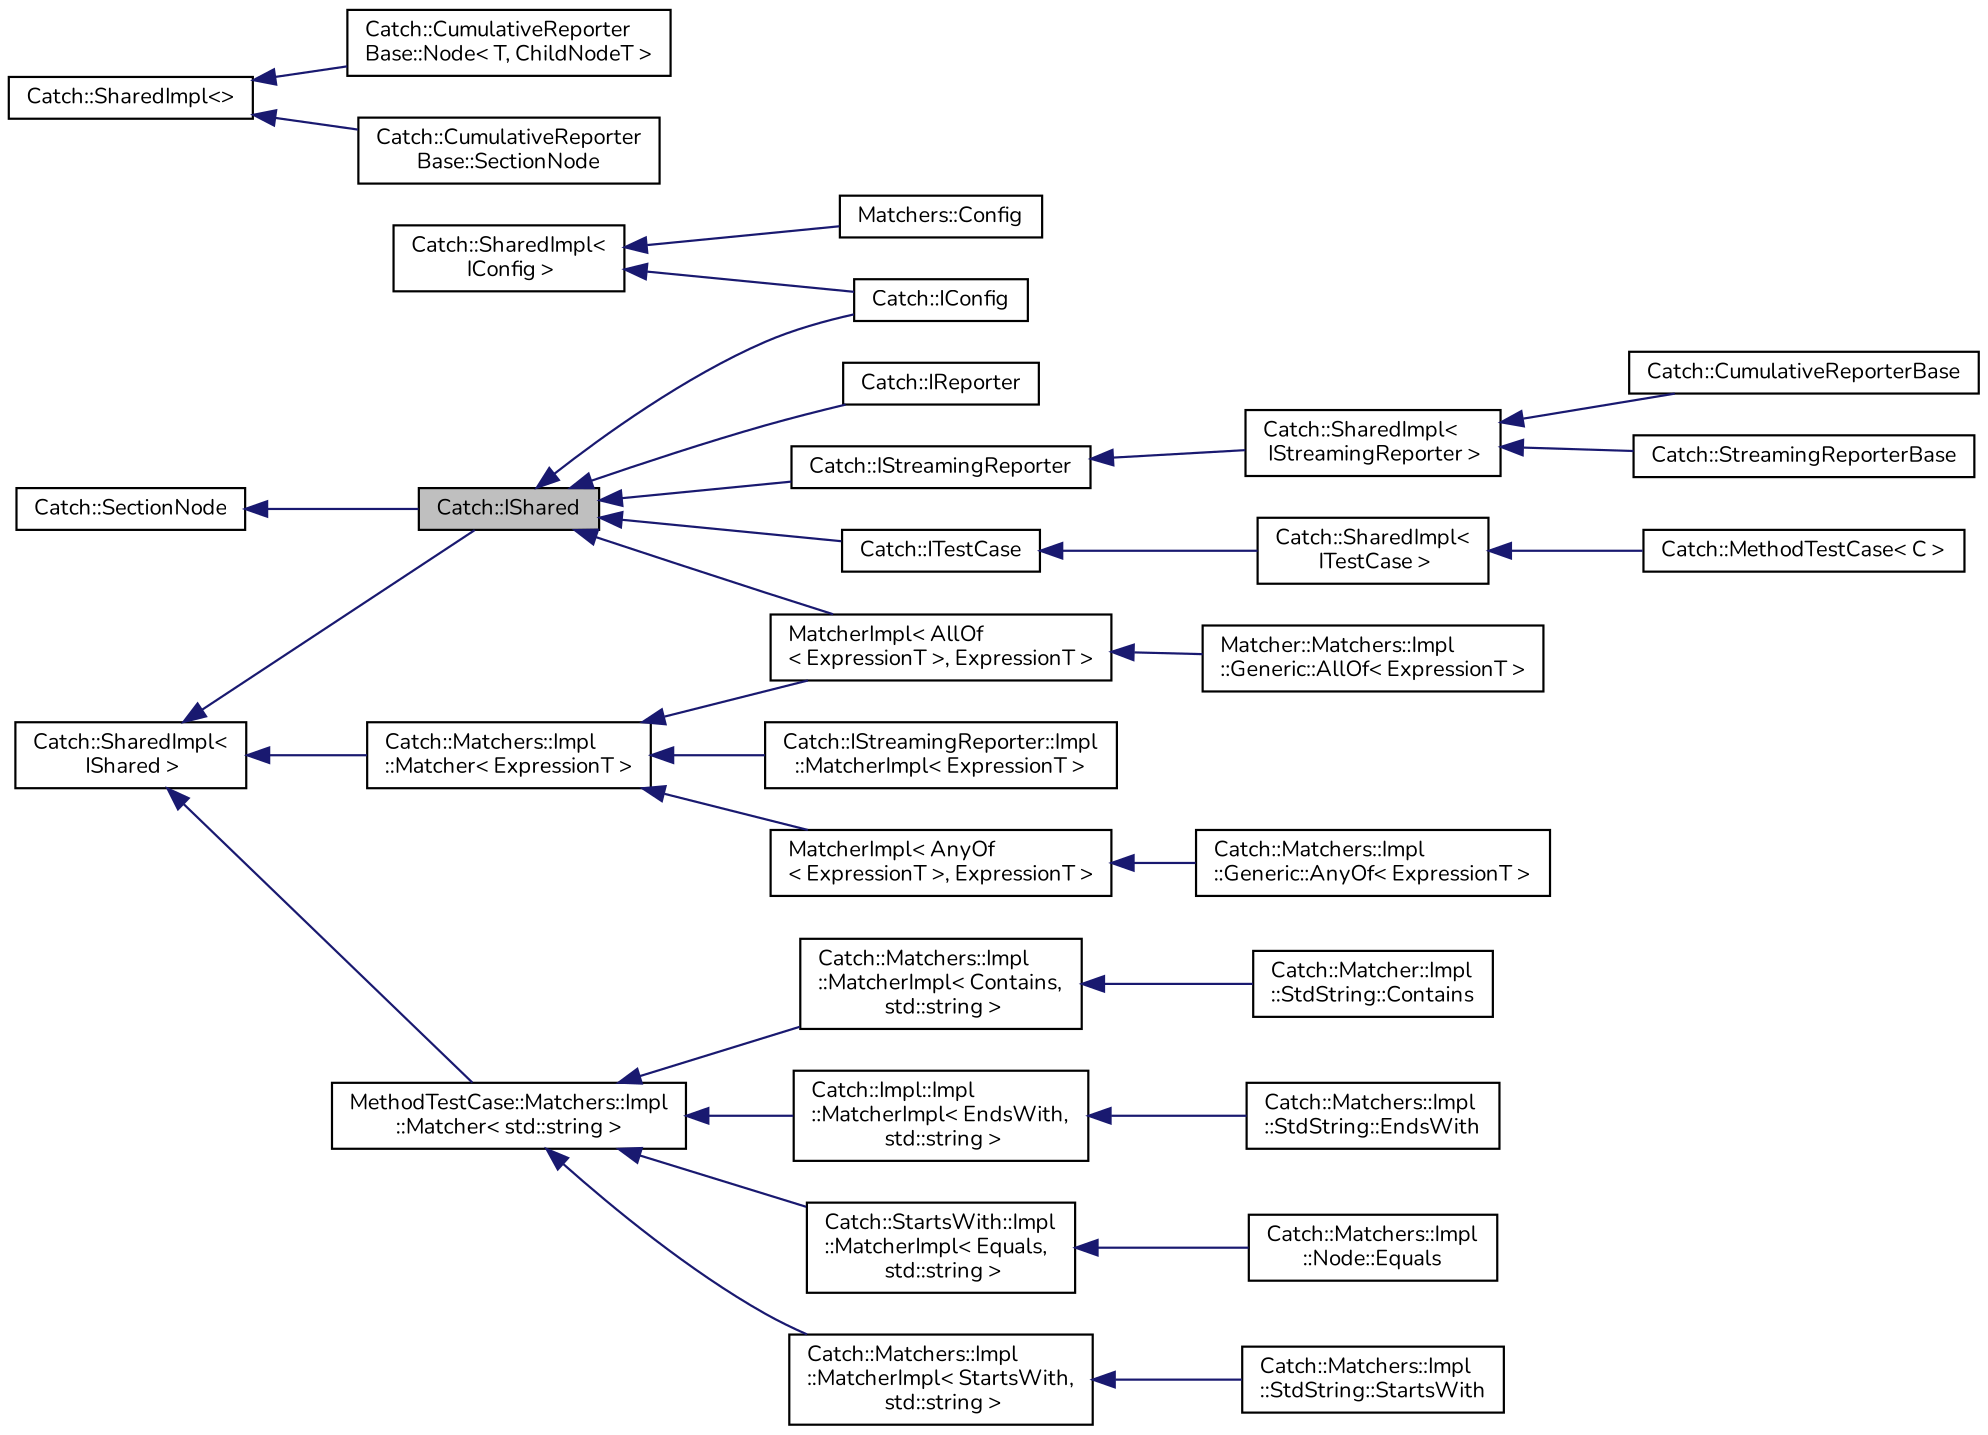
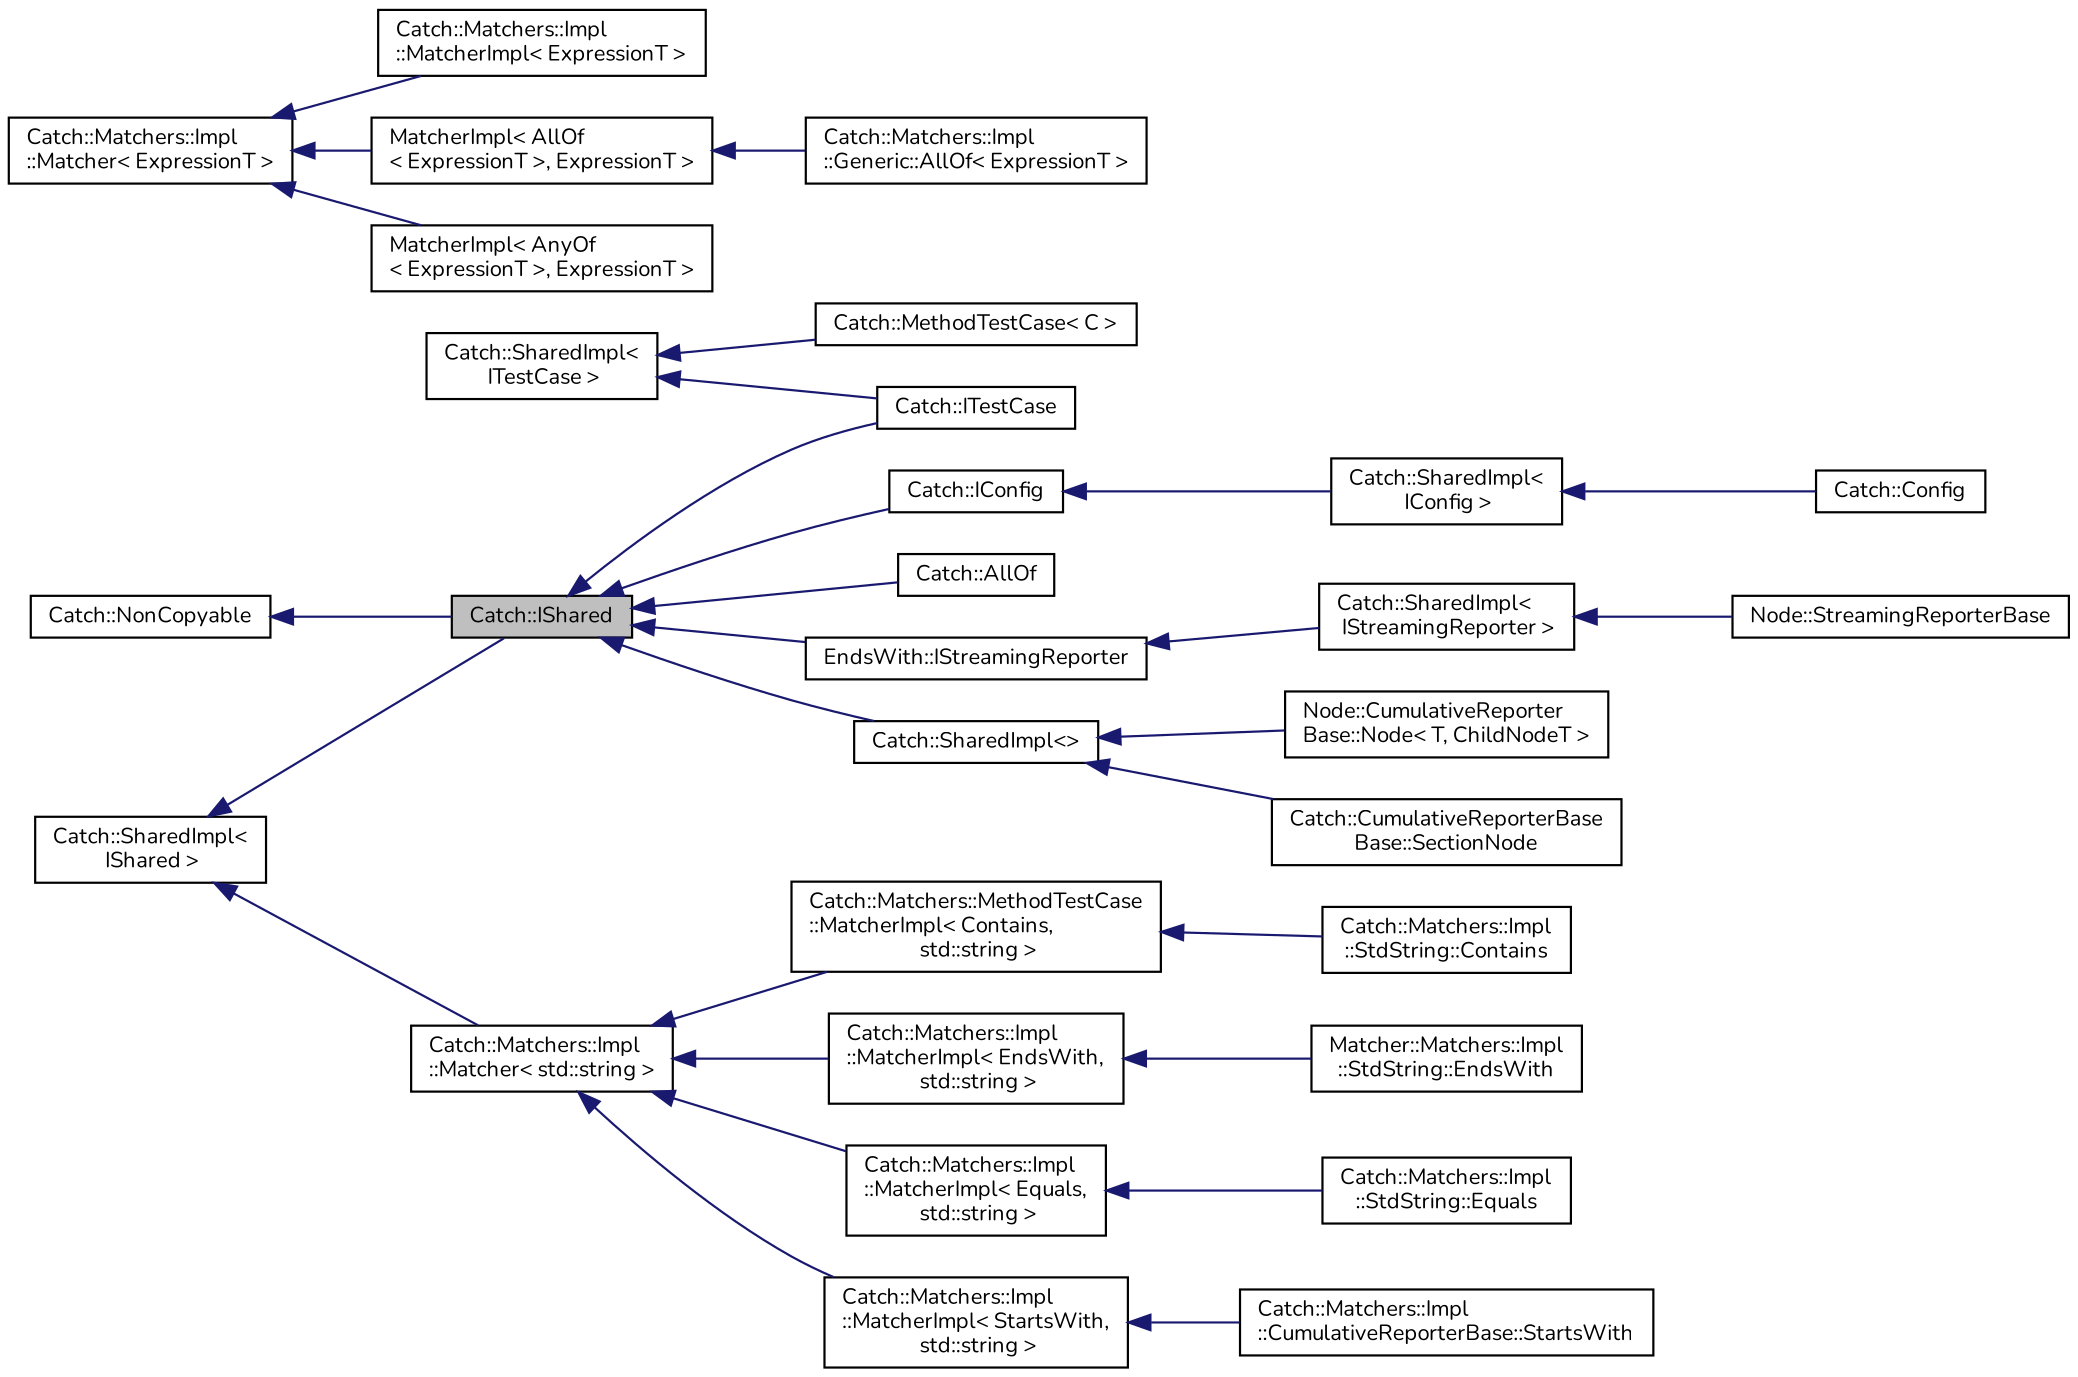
(509, 43) -> (1447, 724)
(509, 151) -> (1447, 832)
(941, 217) -> (1901, 491)
(751, 282) -> (1209, 491)
(1804, 373) -> none
(941, 384) -> (976, 575)
(1804, 456) -> (1901, 617)
(941, 467) -> (976, 658)
(131, 509) -> (151, 617)
(1160, 551) -> (778, 389)
(714, 576) -> (747, 687)
(1373, 658) -> (976, 151)
(318, 755) -> none
(941, 755) -> (542, 43)
(1373, 863) -> none
(941, 984) -> (976, 927)
(1373, 984) -> (1447, 940)
(509, 1116) -> (542, 1059)
(941, 1116) -> (976, 1059)
(1373, 1116) -> (1447, 1059)
(941, 1248) -> (976, 1191)
(1373, 1248) -> (1447, 1191)
(1373, 1380) -> (1447, 1322)
